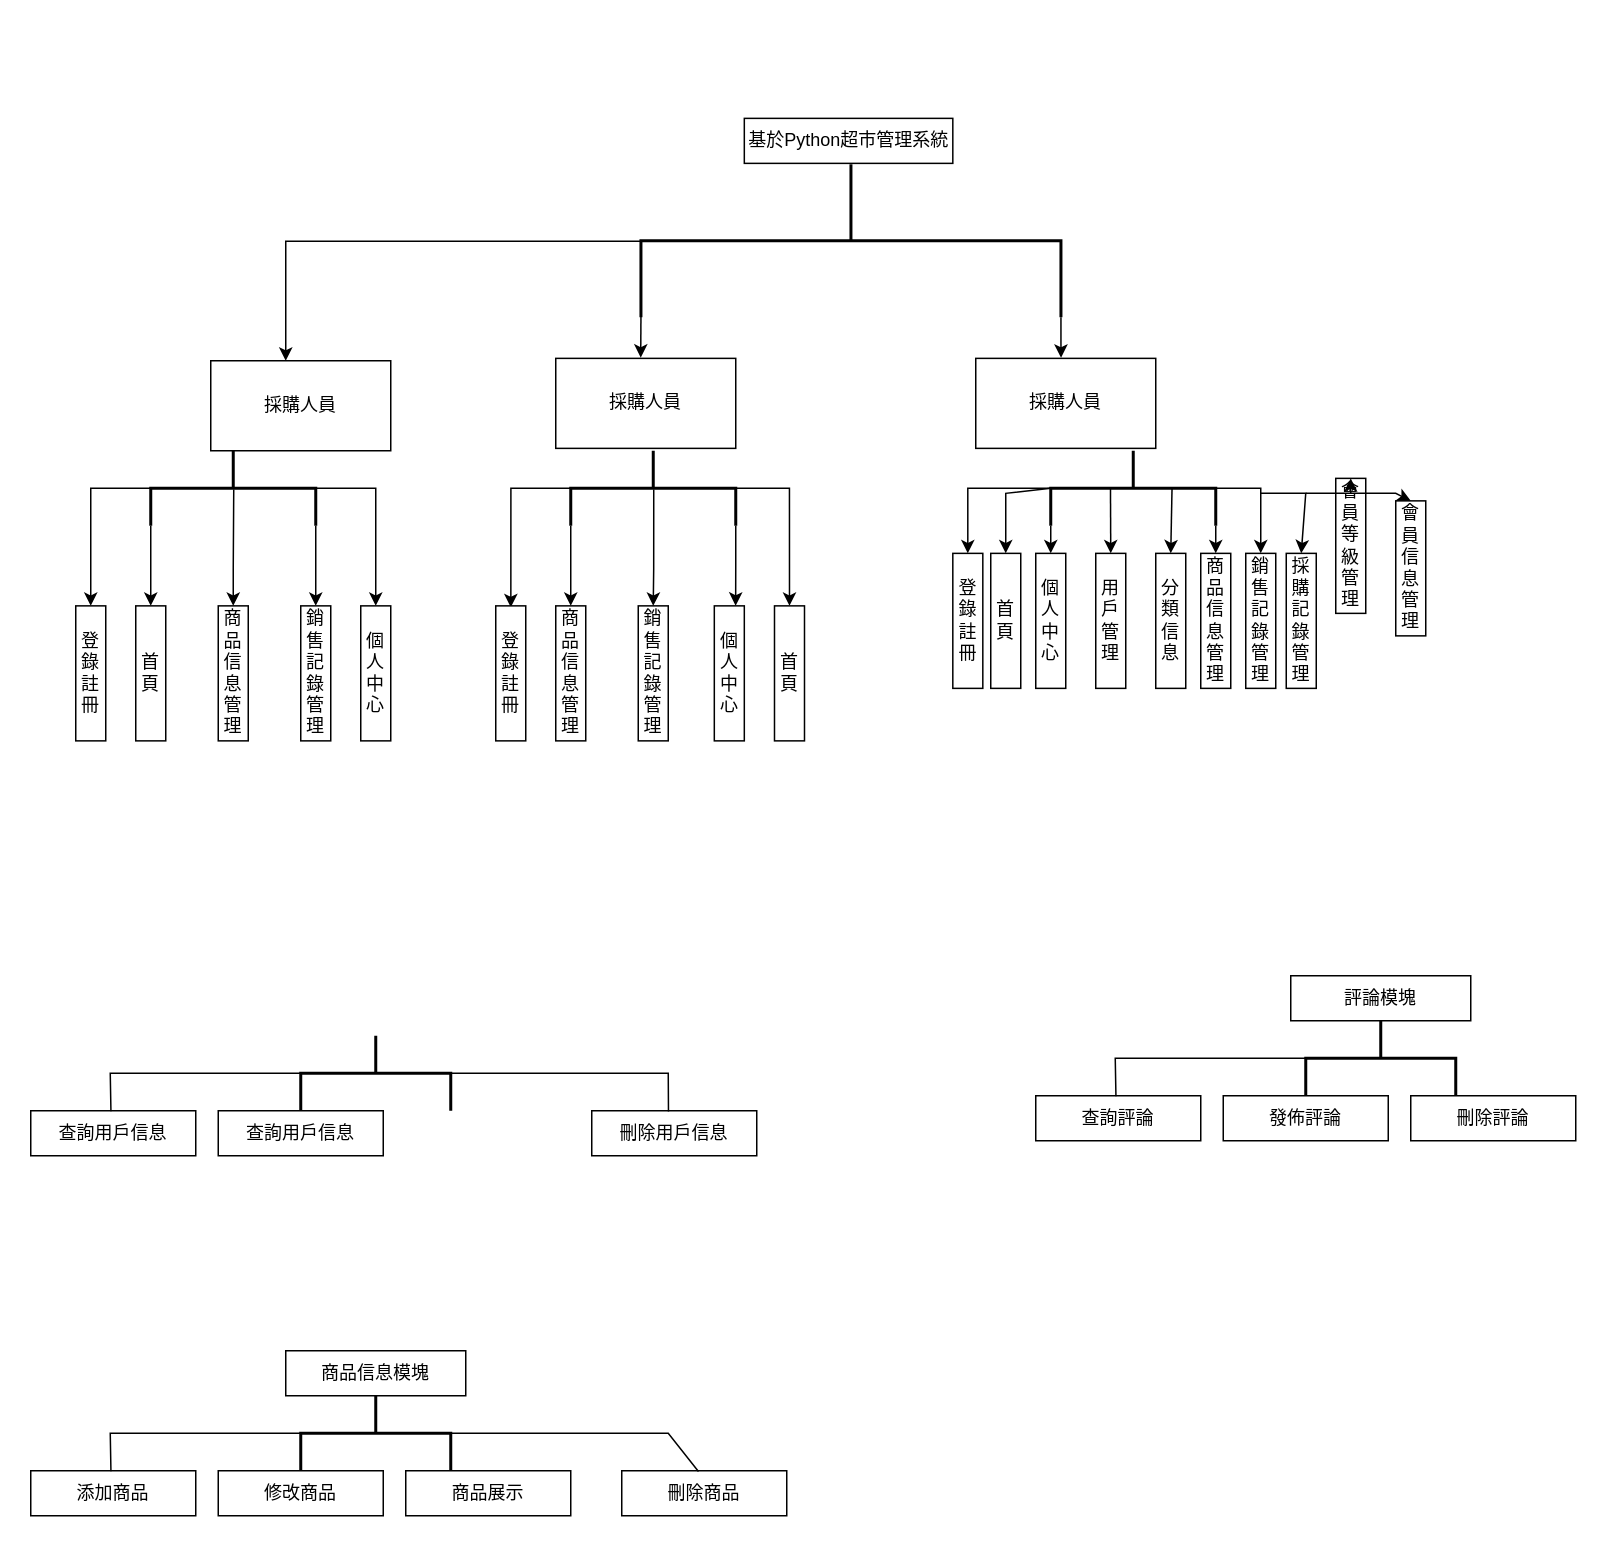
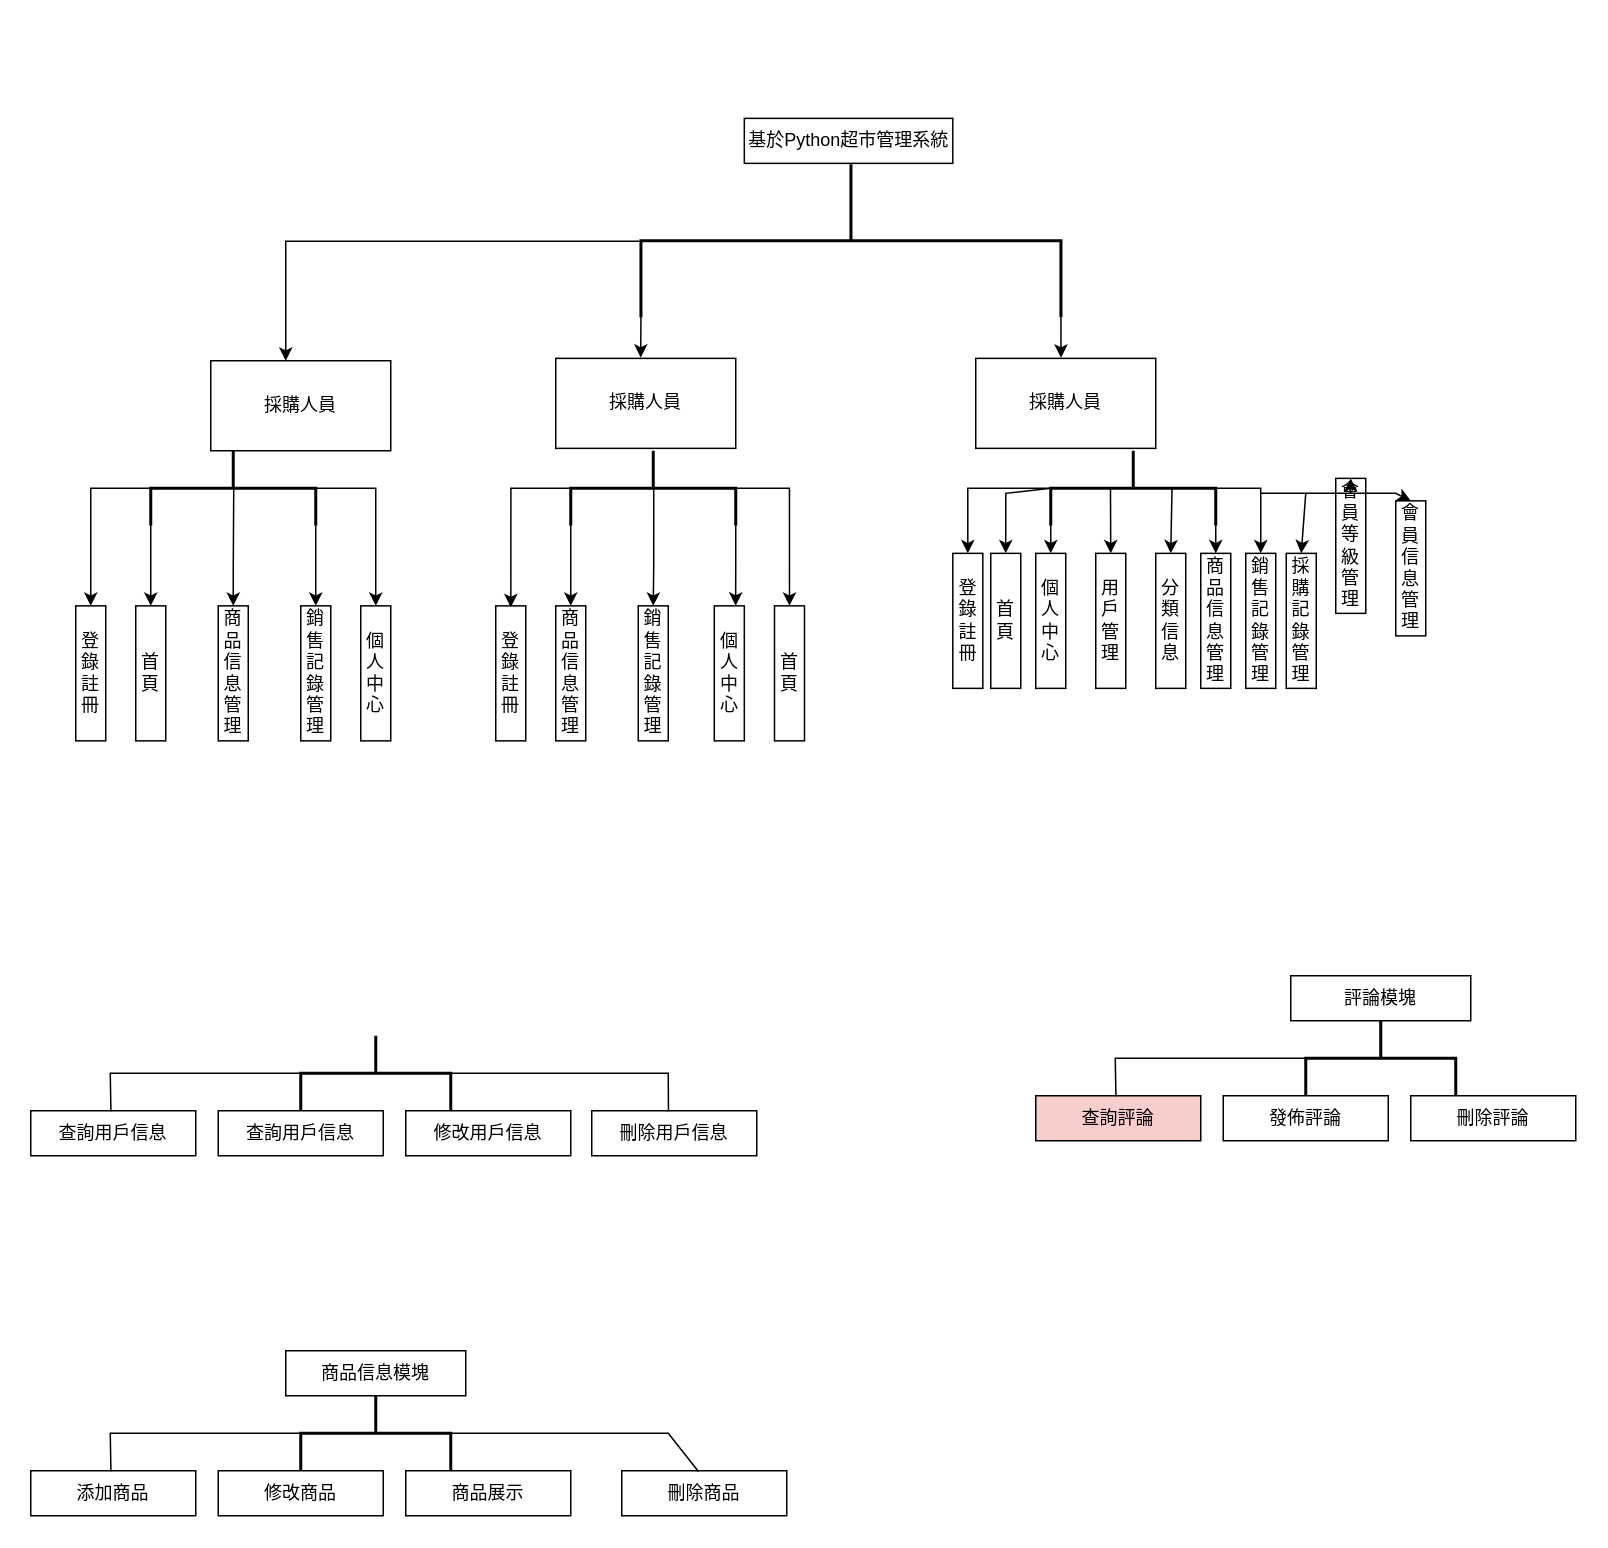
(1118, 1118) -> (1118, 1118)
none -> (488, 1133)
